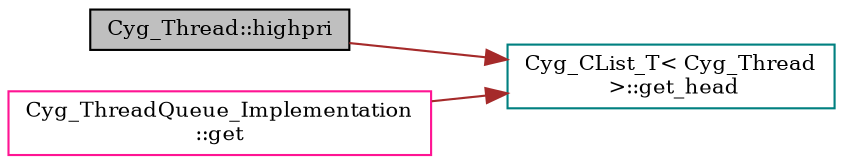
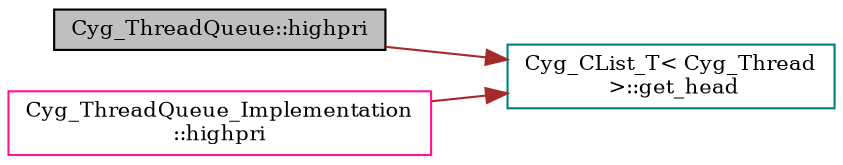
(220, 30) -> (220, 30)
(220, 123) -> (220, 123)
